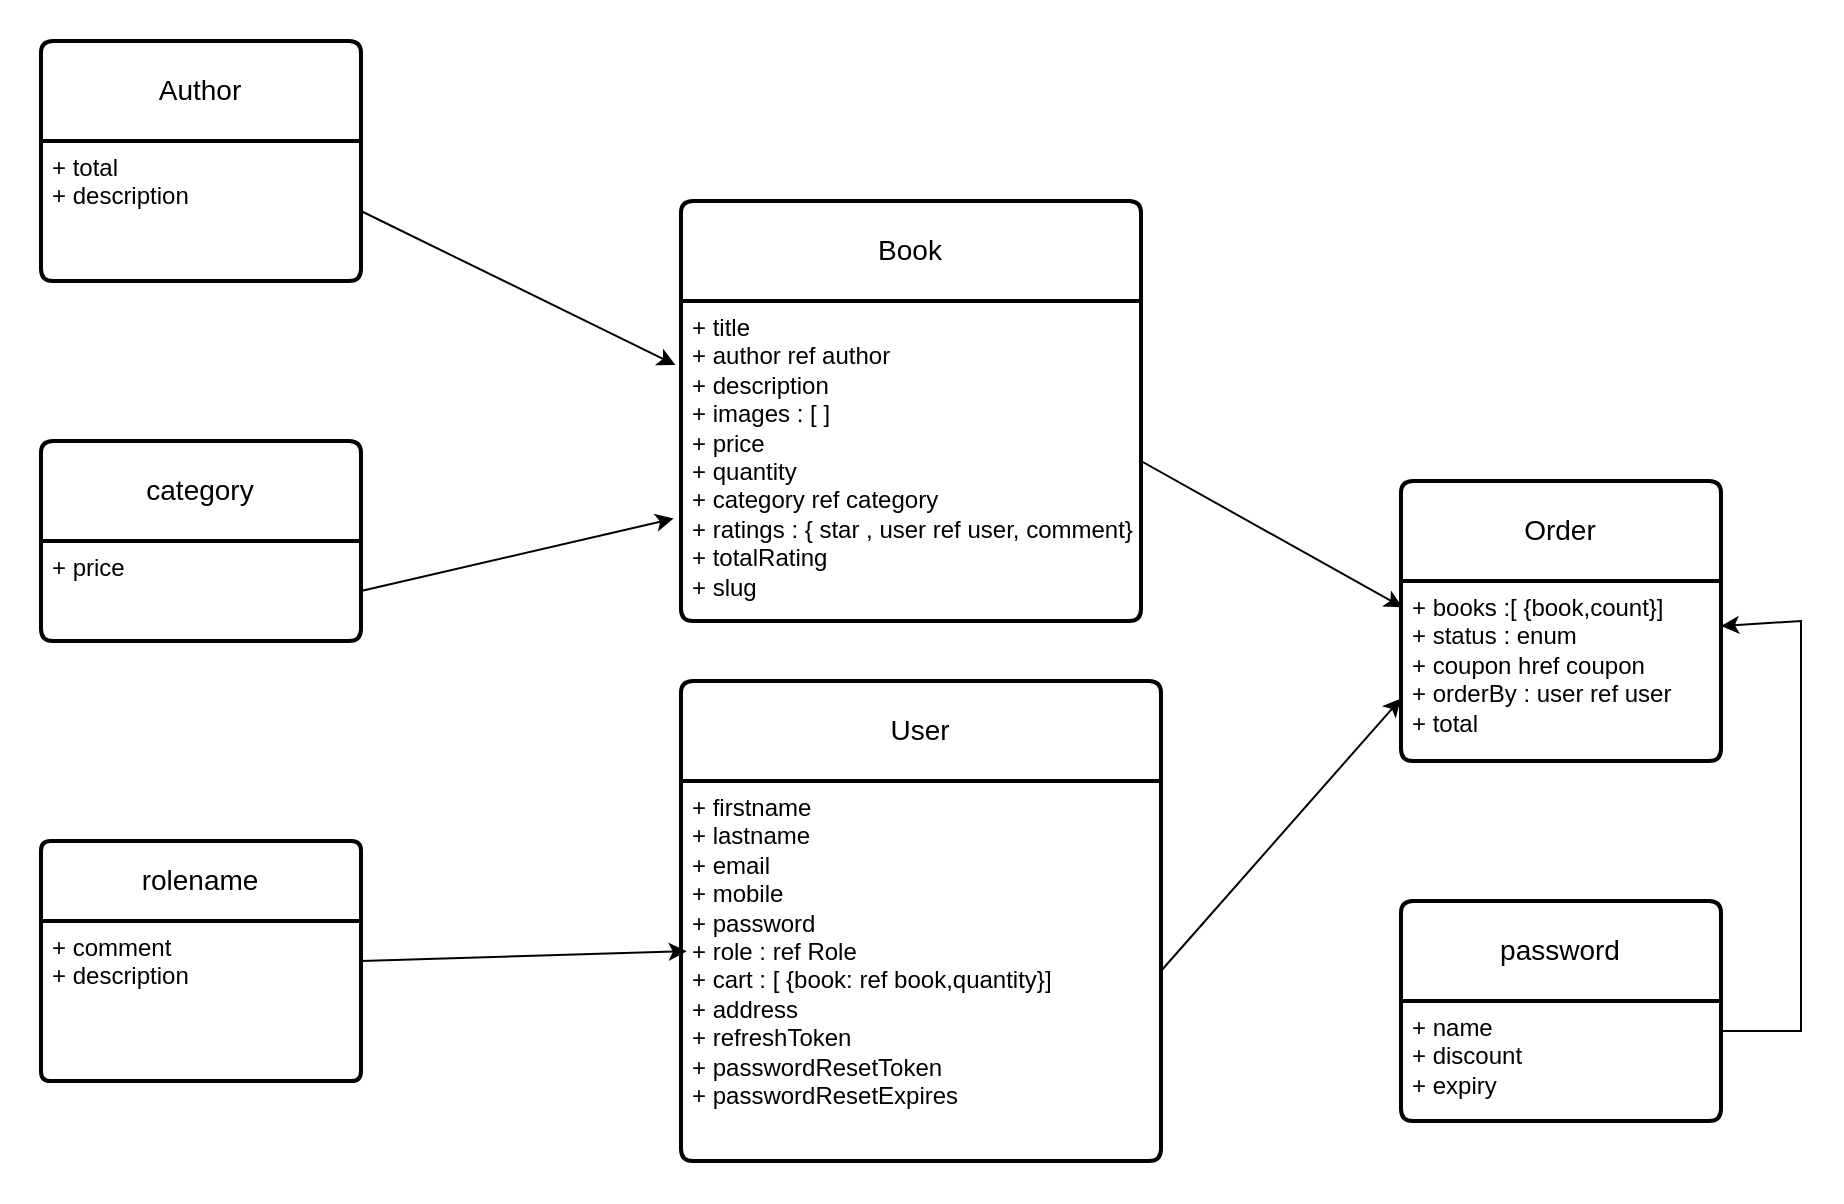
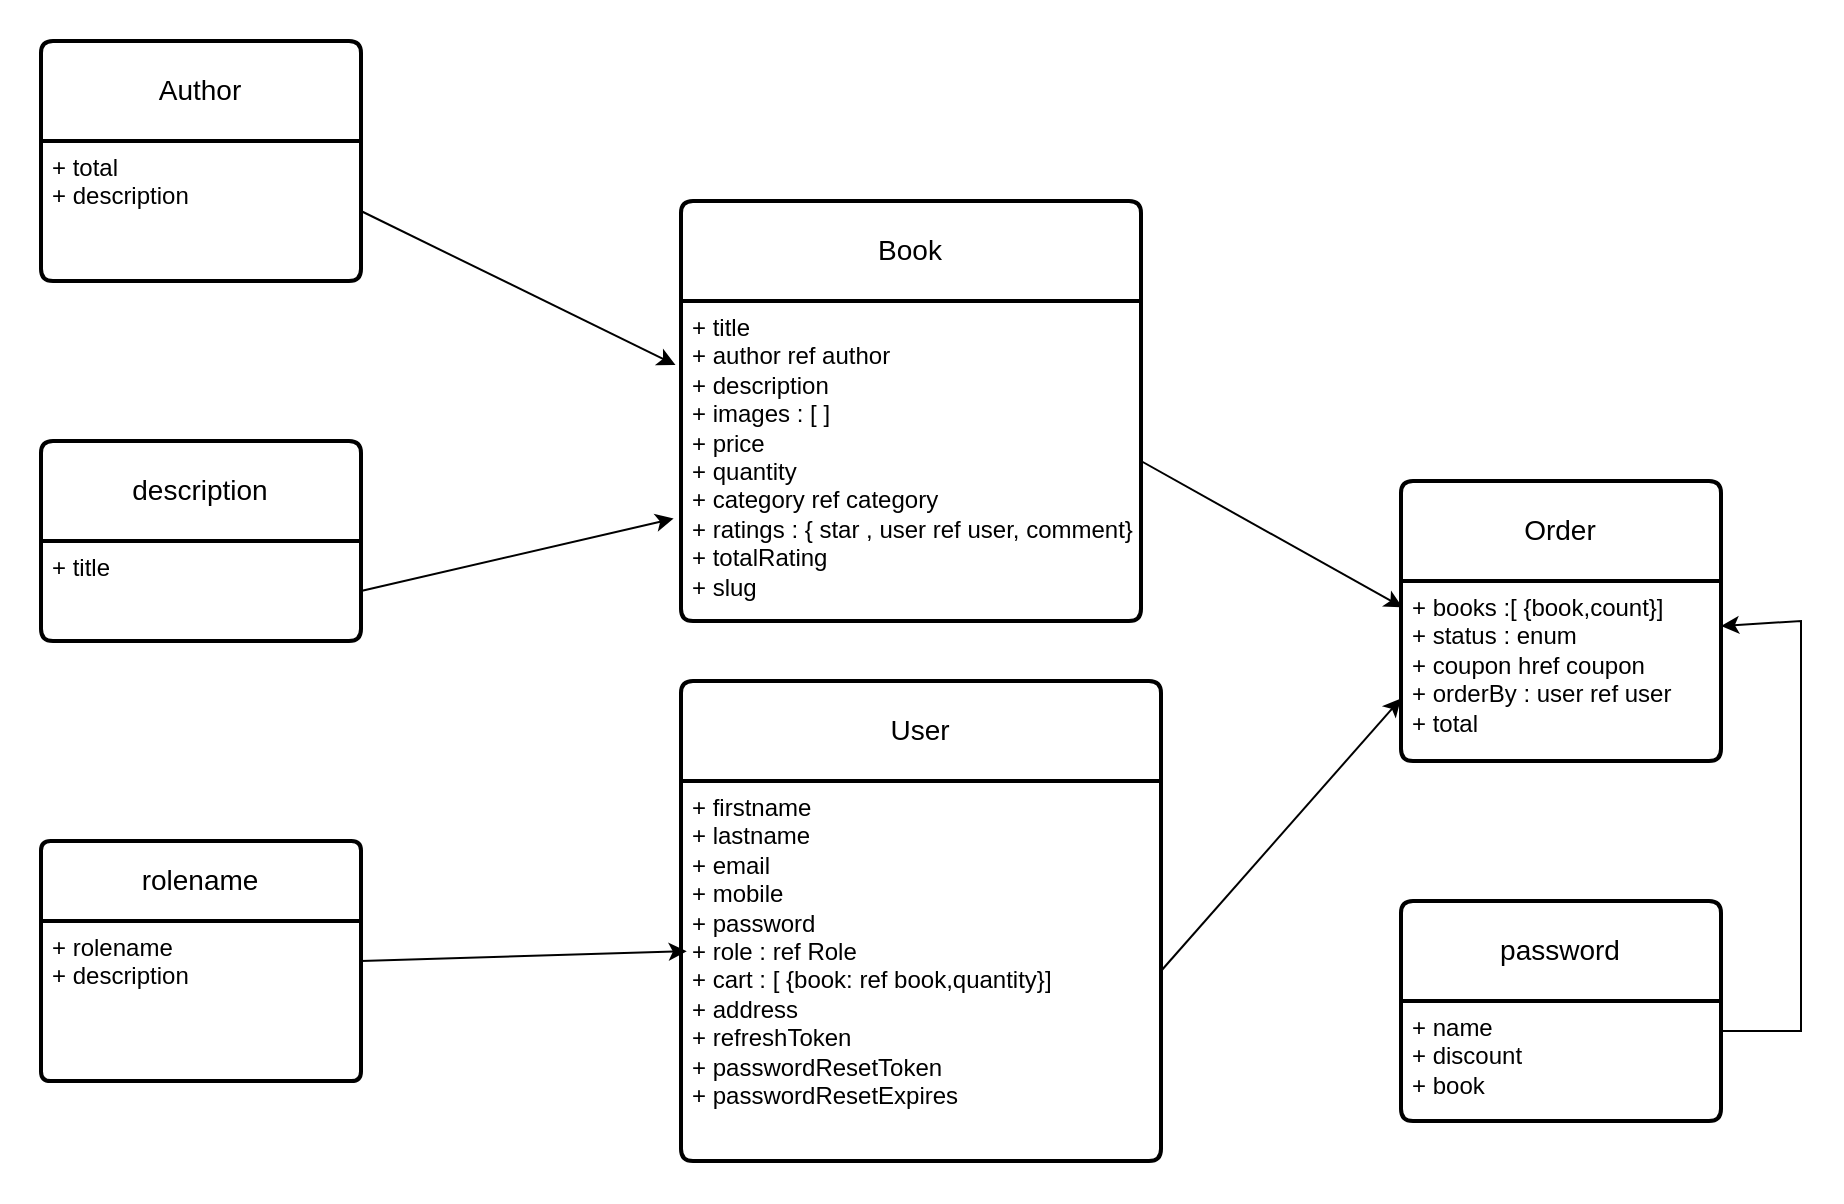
(201, 491) -> (201, 491)
(94, 569) -> (91, 569)
(131, 964) -> (131, 964)
(1474, 1058) -> (1474, 1058)
